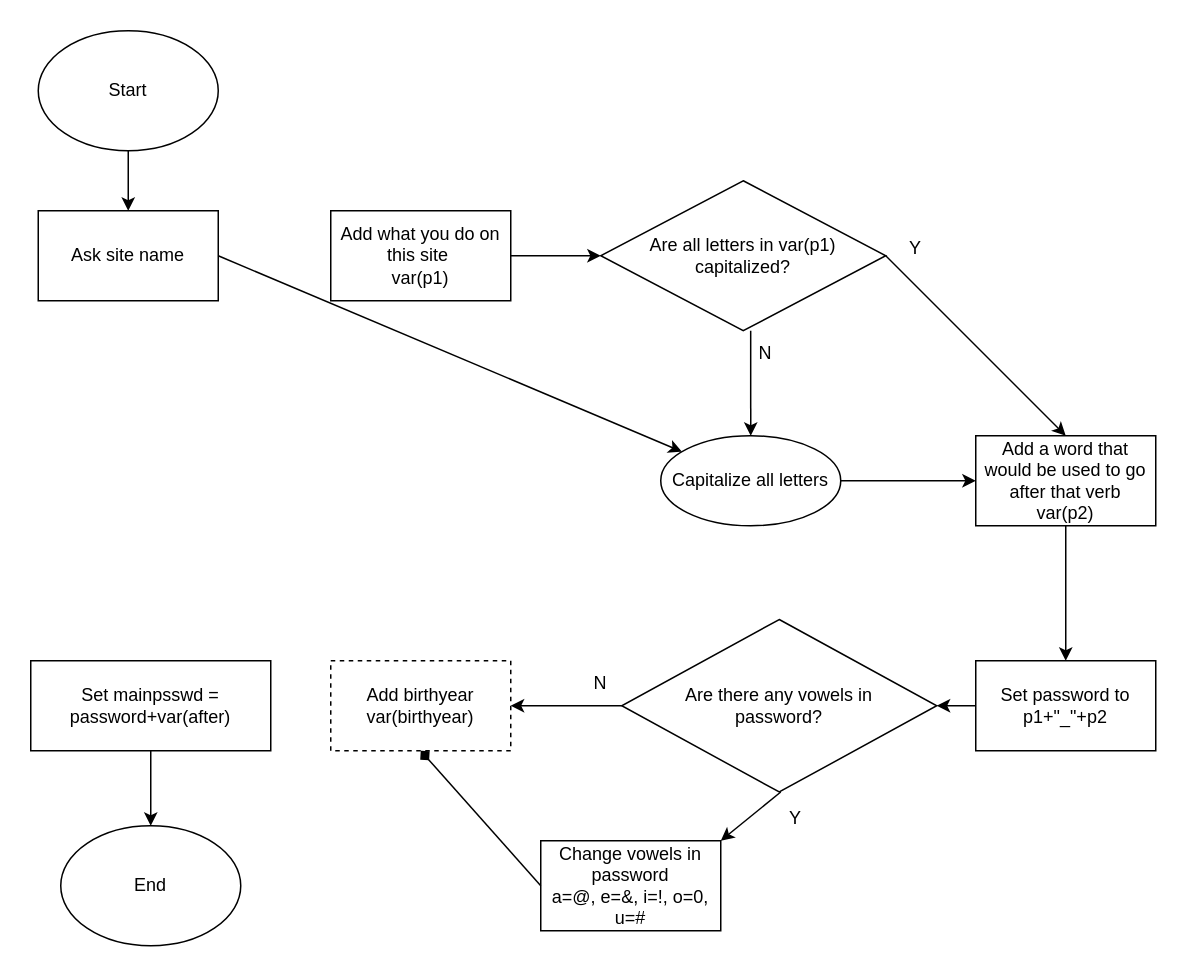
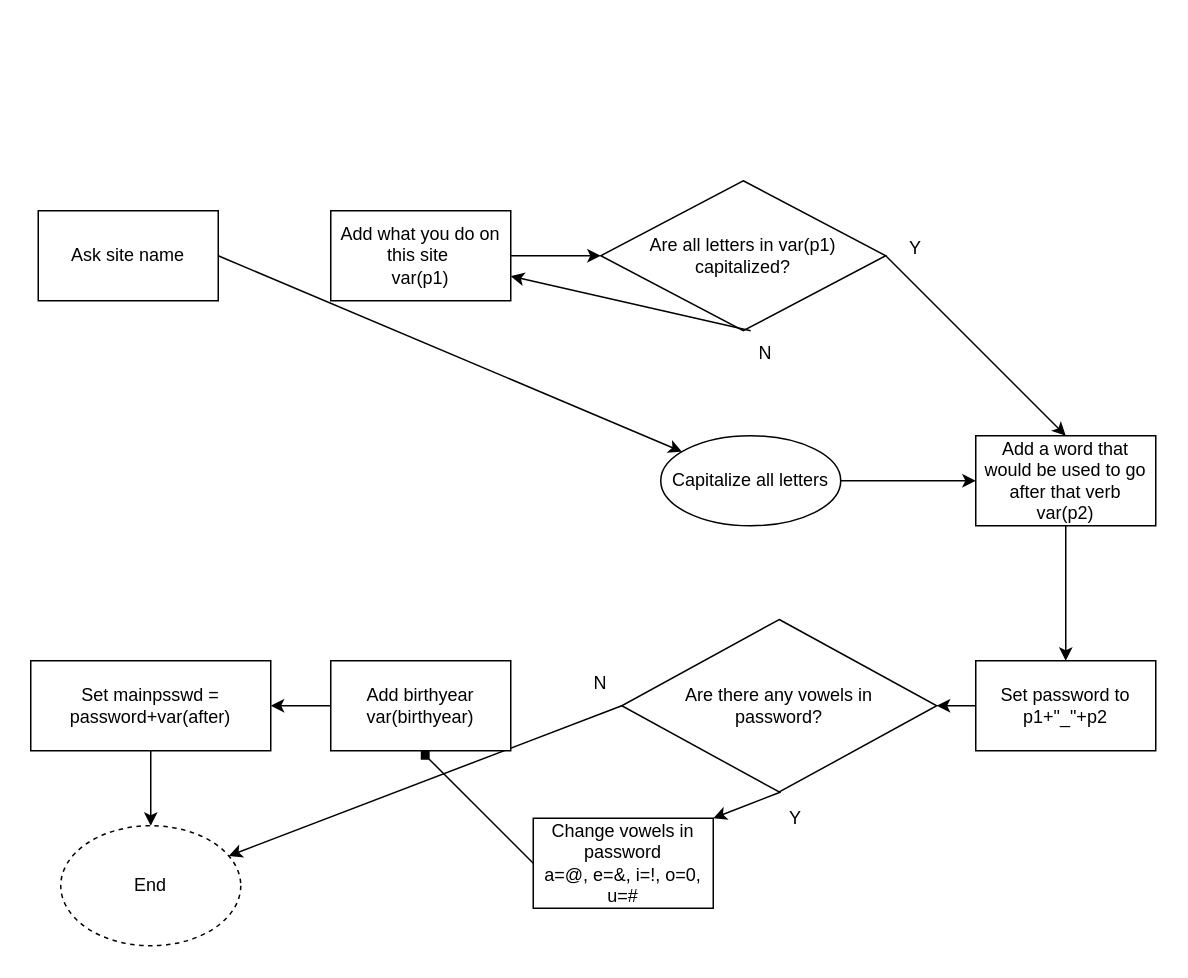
(128, 91) -> none
(128, 176) -> none
(751, 378) -> (635, 305)
none -> (306, 706)
(421, 706) -> (421, 706)
(571, 706) -> (339, 814)
(151, 886) -> (151, 886)
(631, 886) -> (623, 863)
